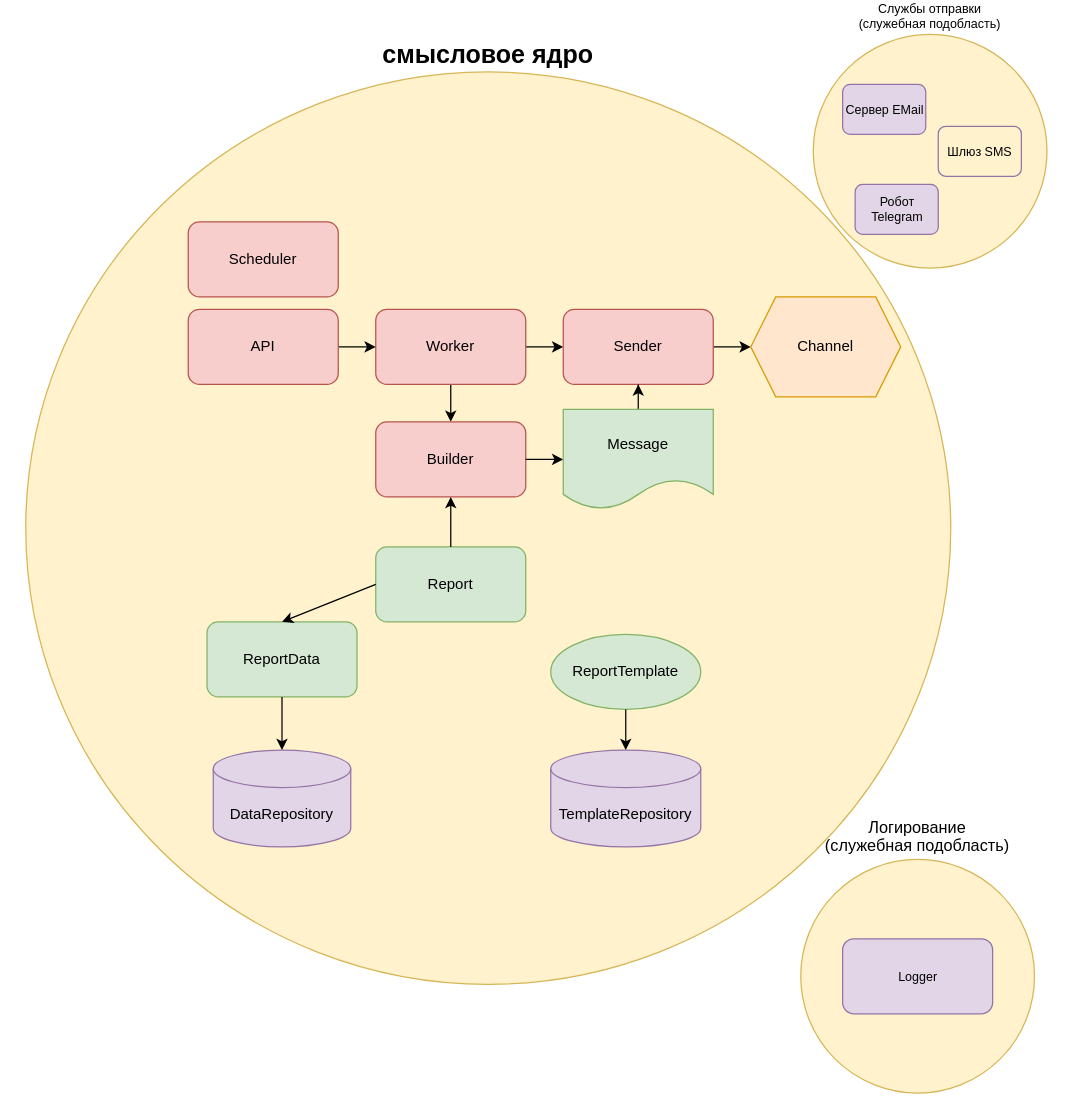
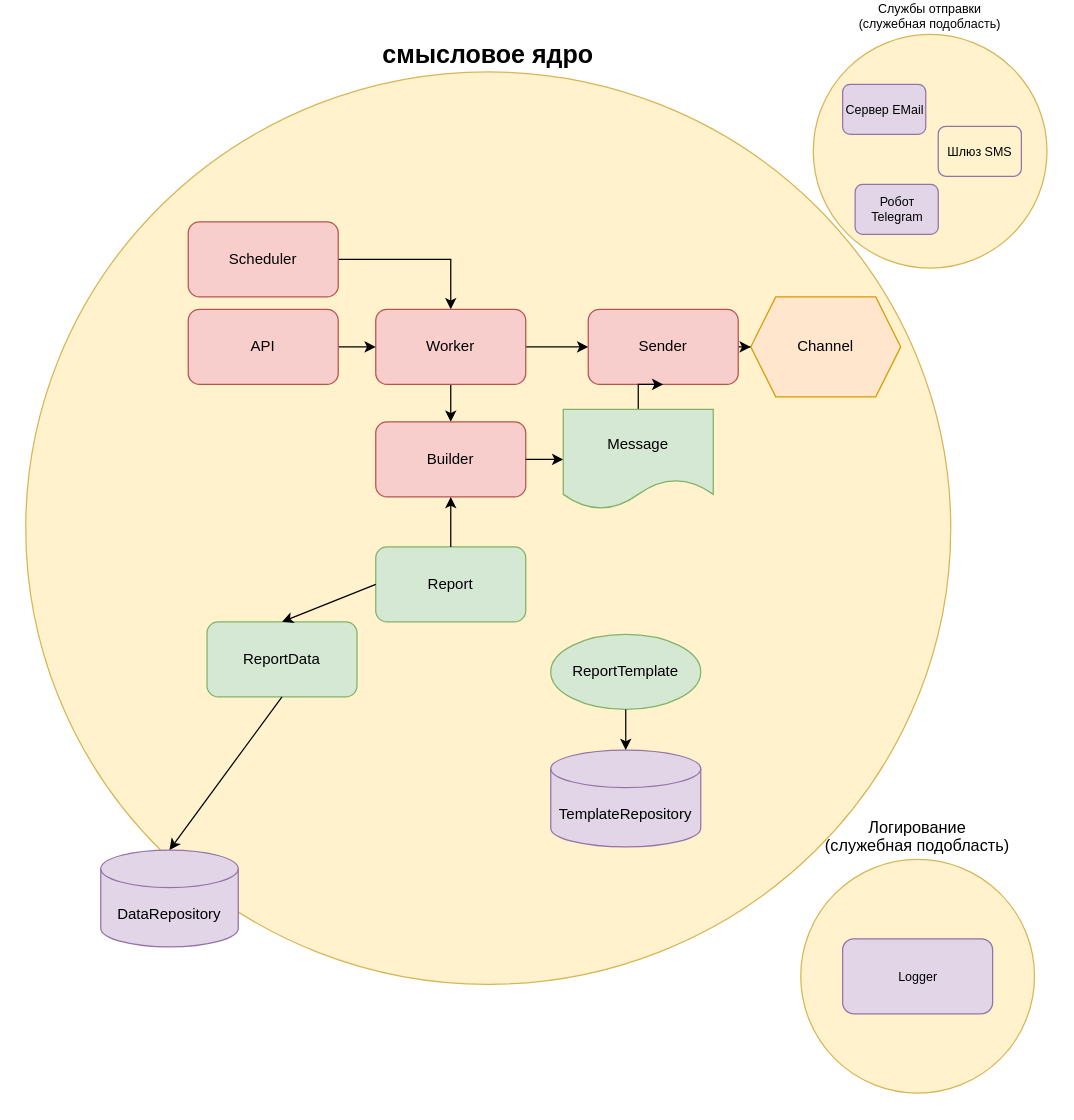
none -> (415, 259)
(638, 347) -> (663, 347)
(282, 798) -> (169, 898)
